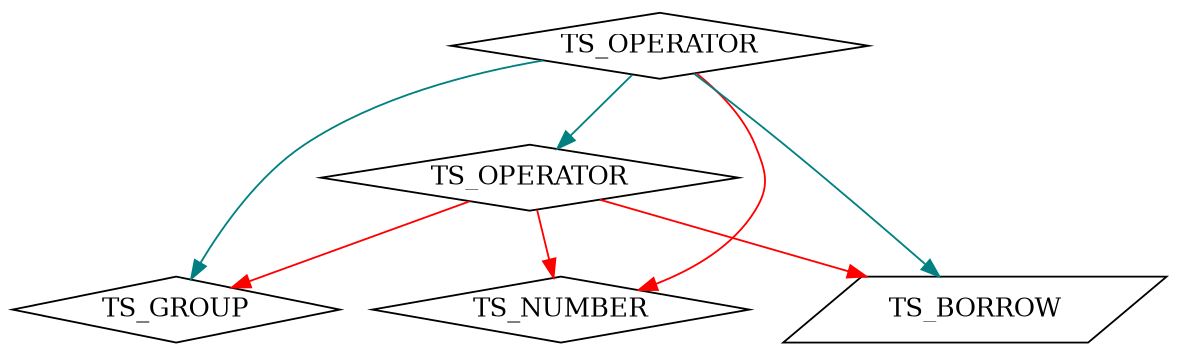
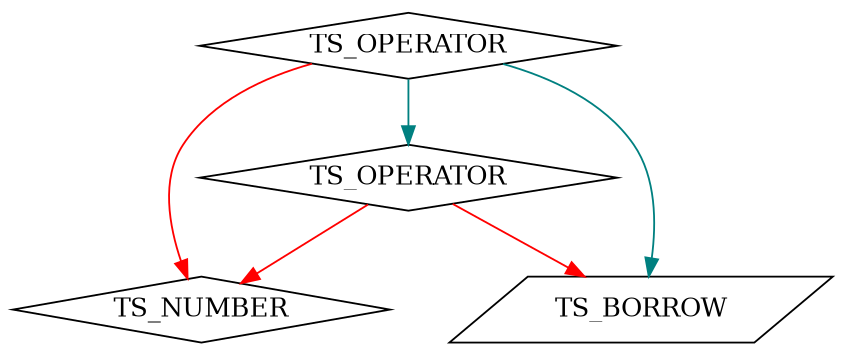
(176, 310) -> none
